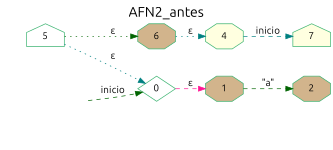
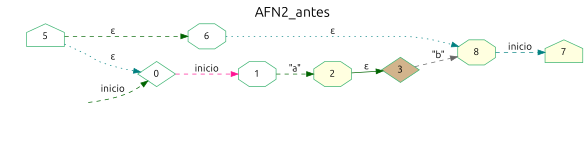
(98, 36) -> (123, 36)
(157, 36) -> (207, 36)
(224, 36) -> (477, 52)
none -> (400, 70)
(191, 83) -> (207, 69)
(224, 89) -> (257, 74)
(312, 89) -> (333, 74)
